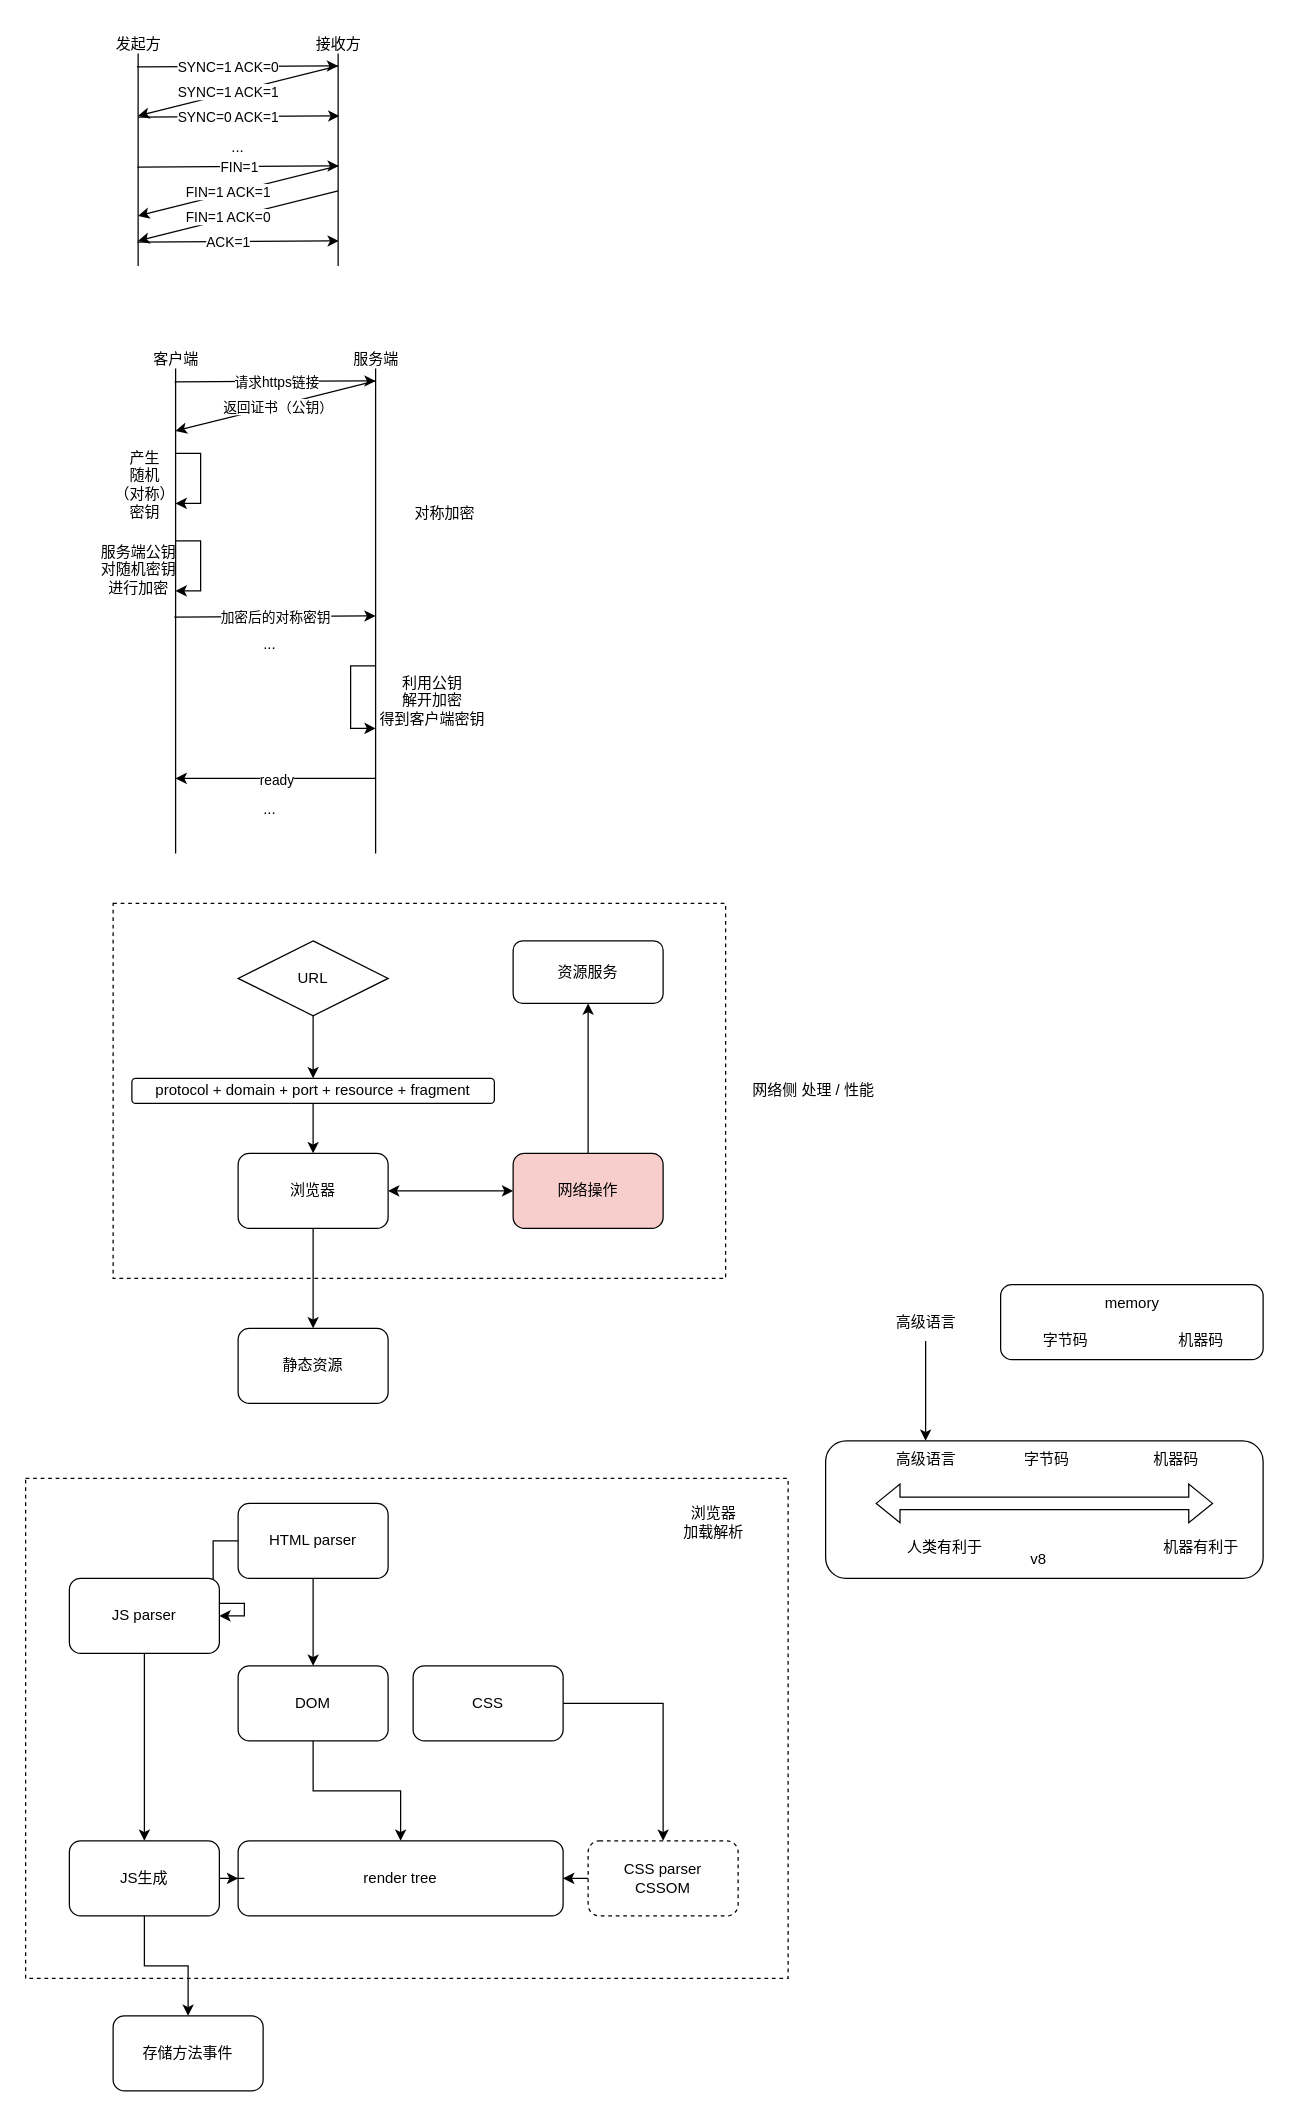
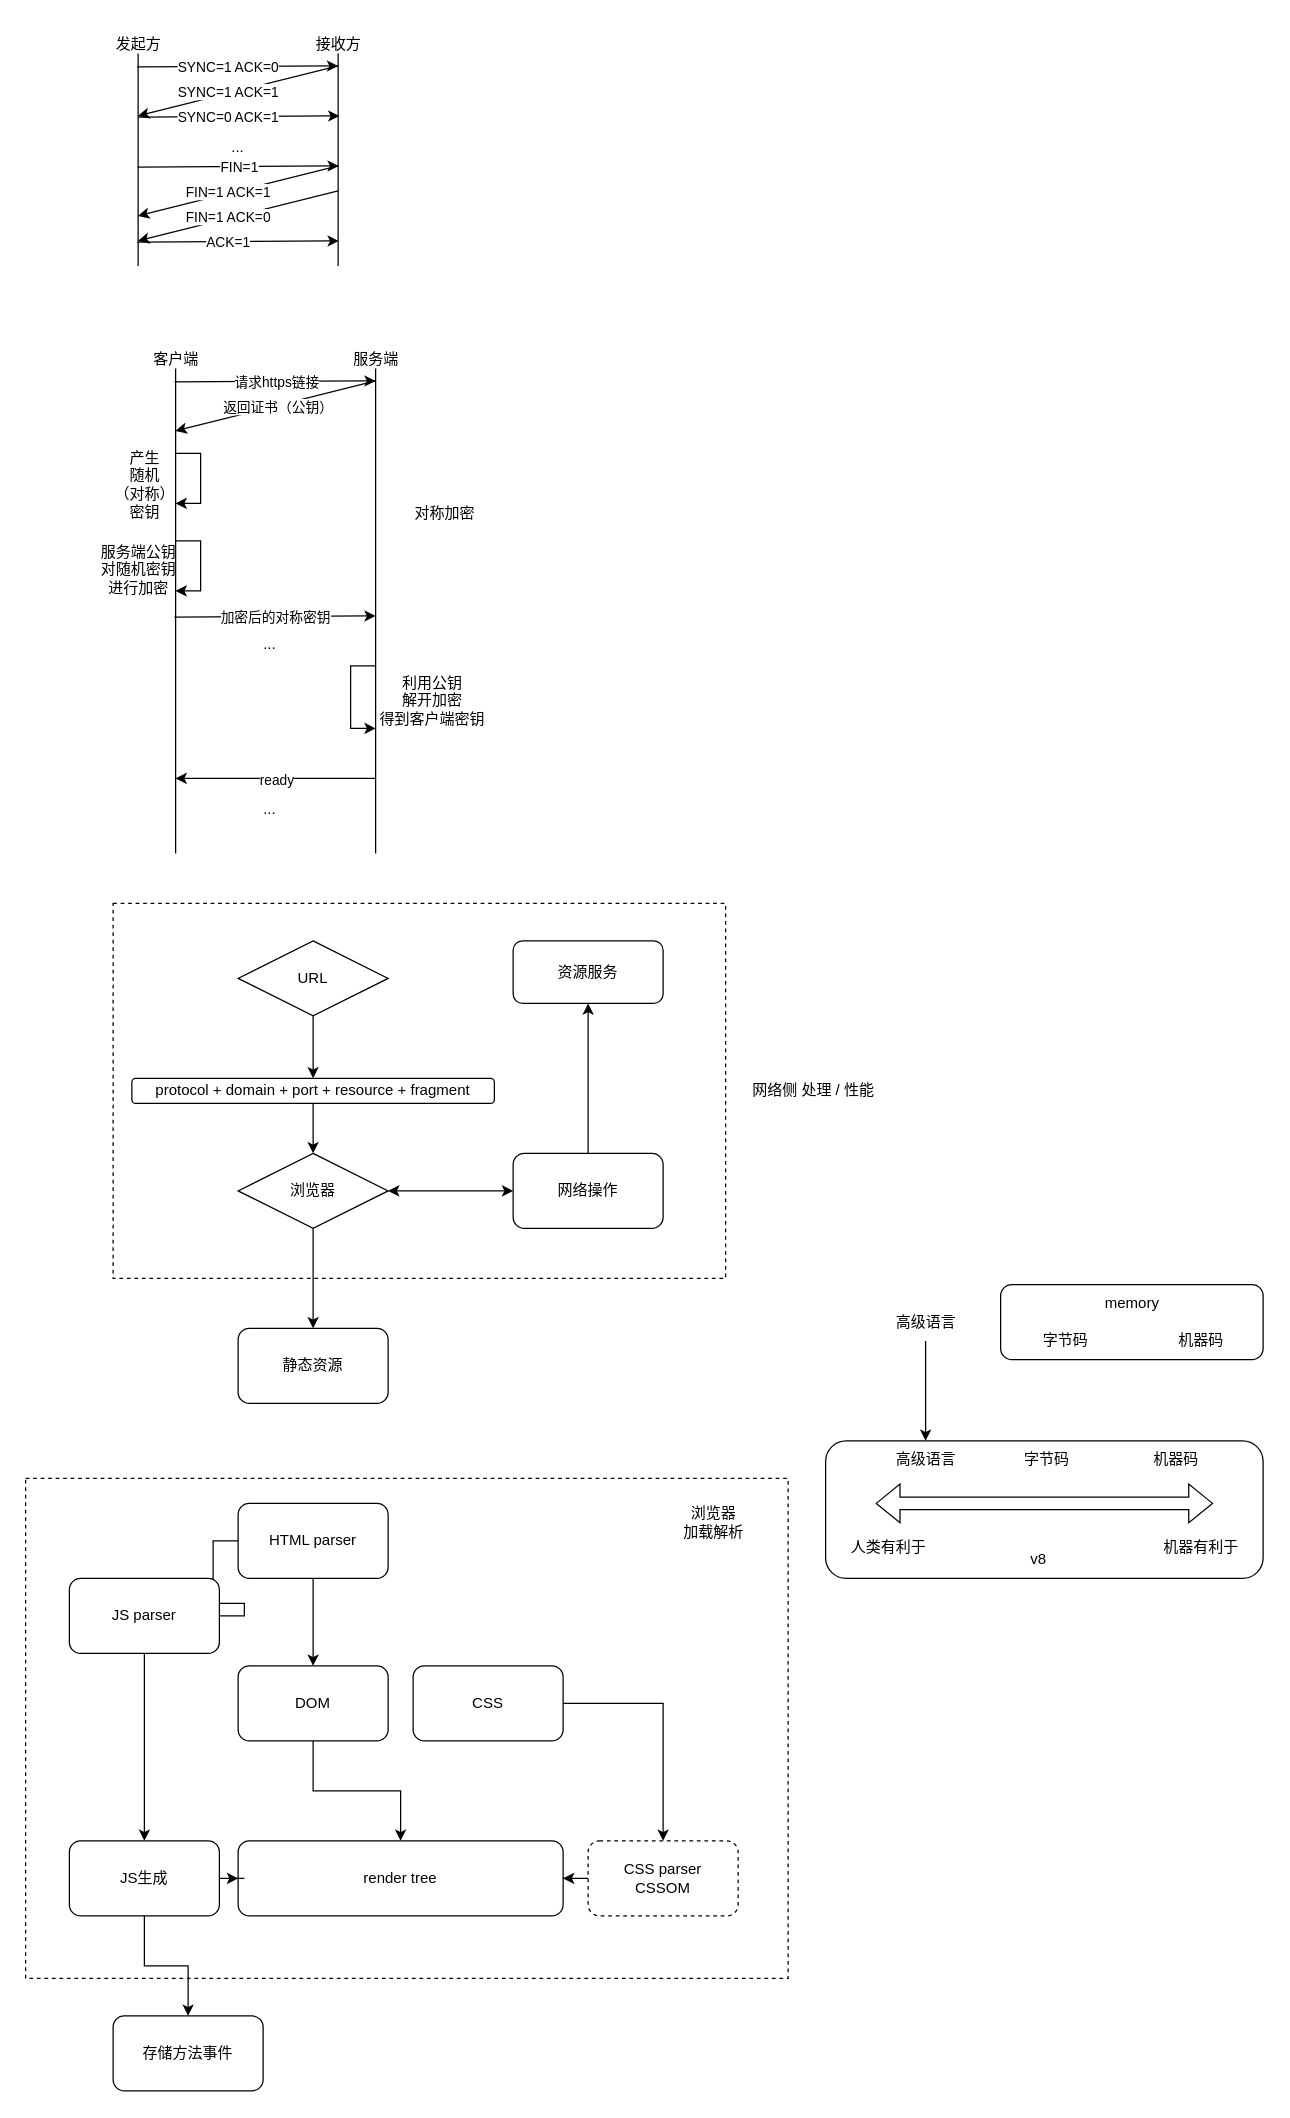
(313, 1191) -> (313, 1191)
(588, 1191) -> (588, 1191)
(944, 1547) -> (888, 1547)
(229, 1616) -> (225, 1616)
